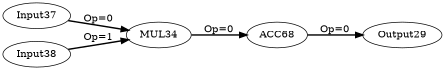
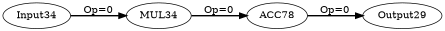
(37, 16) -> (37, 16)
(277, 35) -> (277, 16)
(37, 54) -> none
